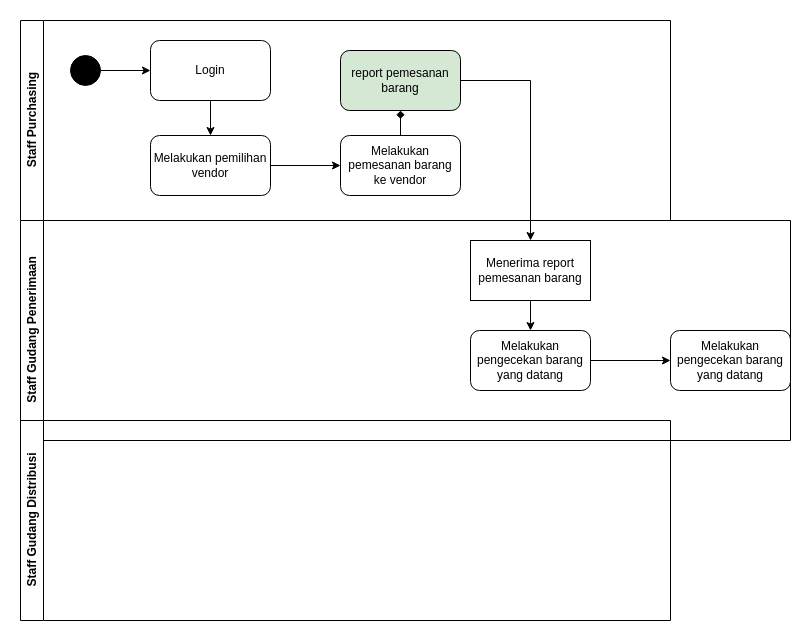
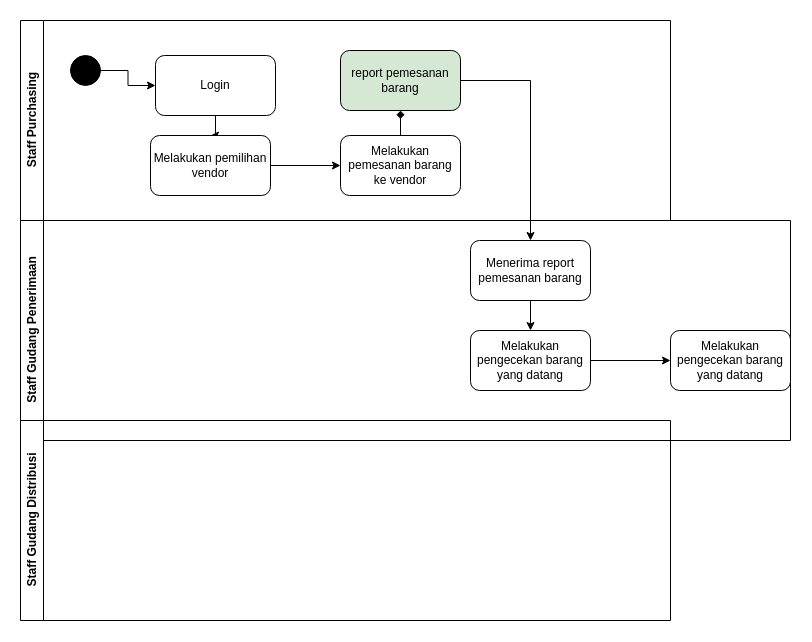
(211, 71) -> (216, 86)
(531, 271) -> (531, 271)
